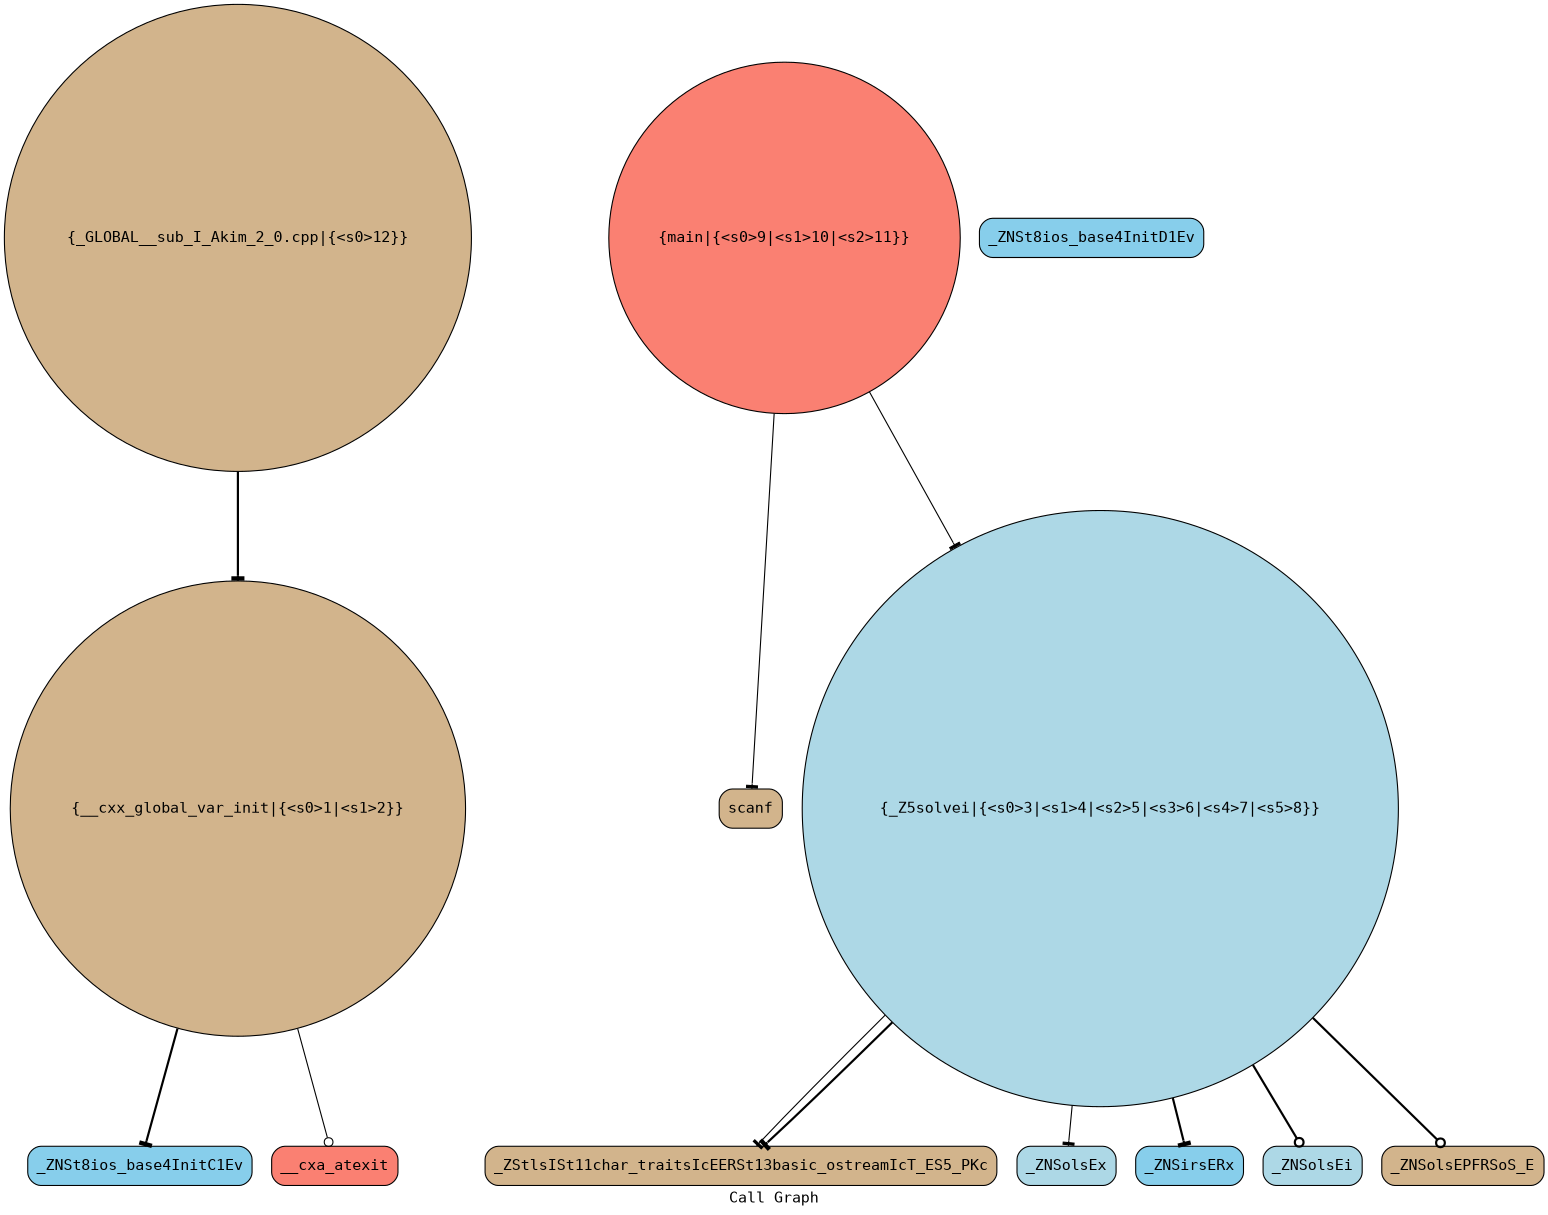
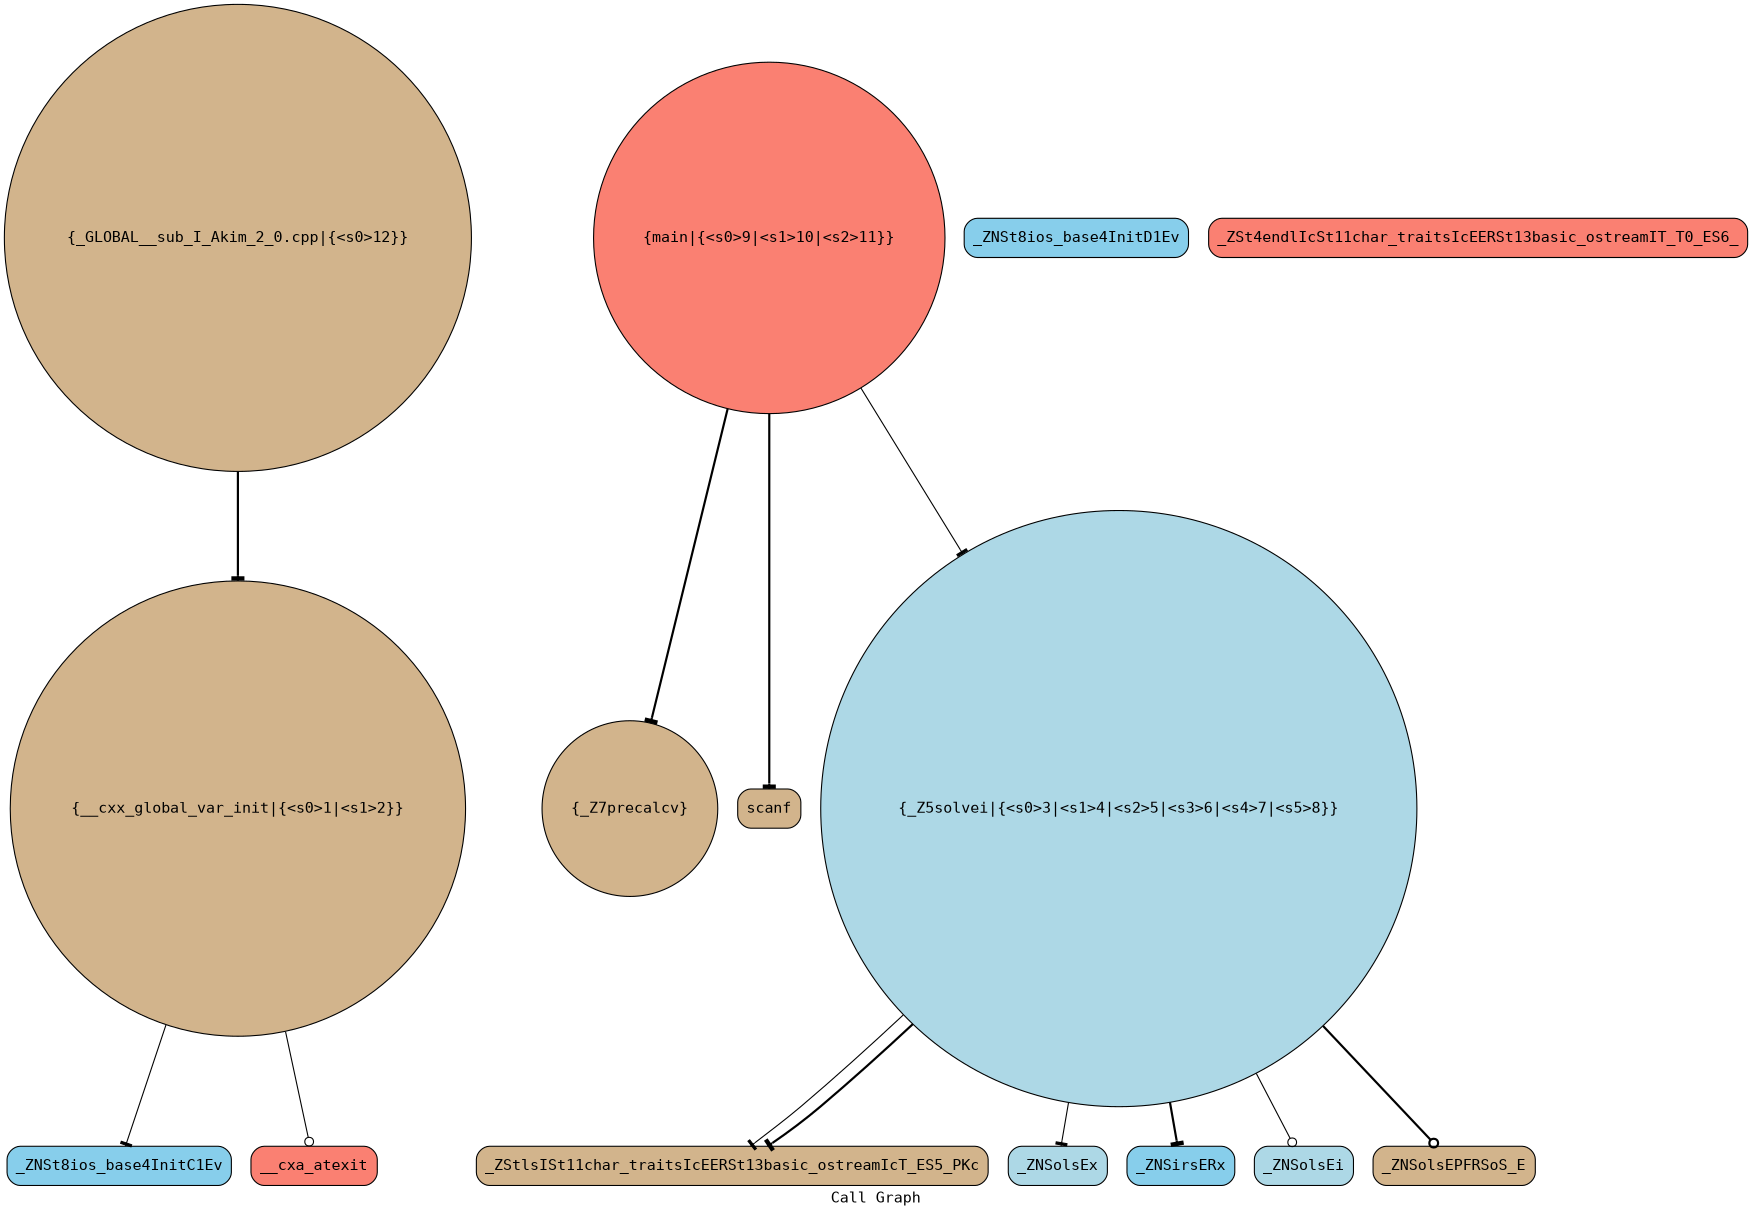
none -> (1478, 238)
(763, 598) -> (769, 598)
none -> (630, 809)
(162, 1085) -> (147, 1083)
(1275, 1102) -> (1273, 1106)
